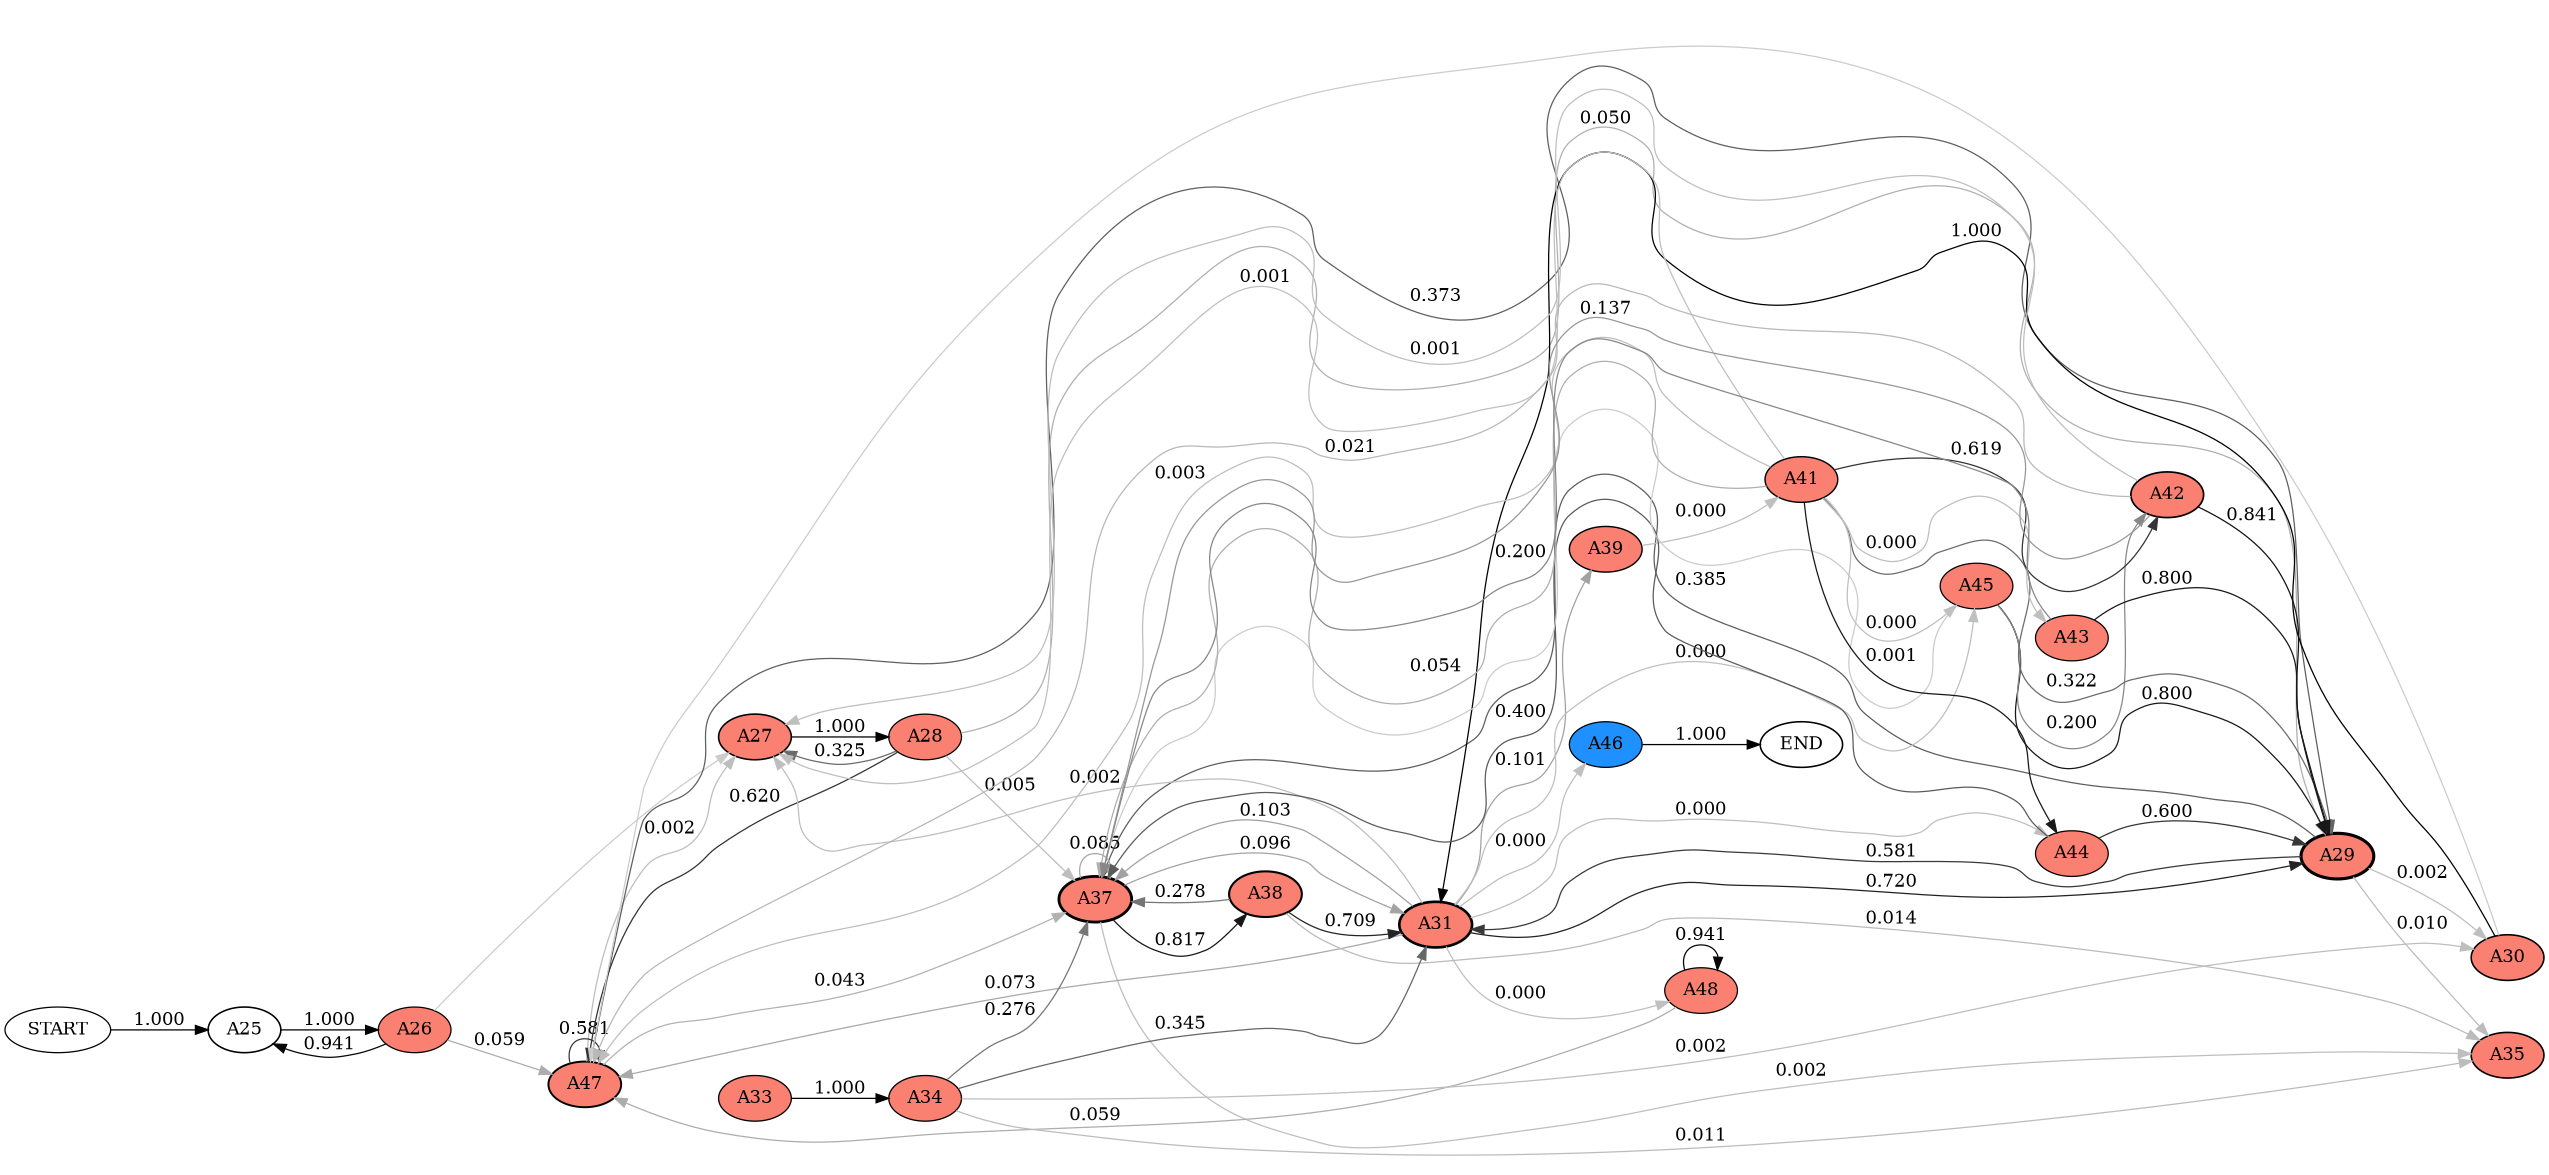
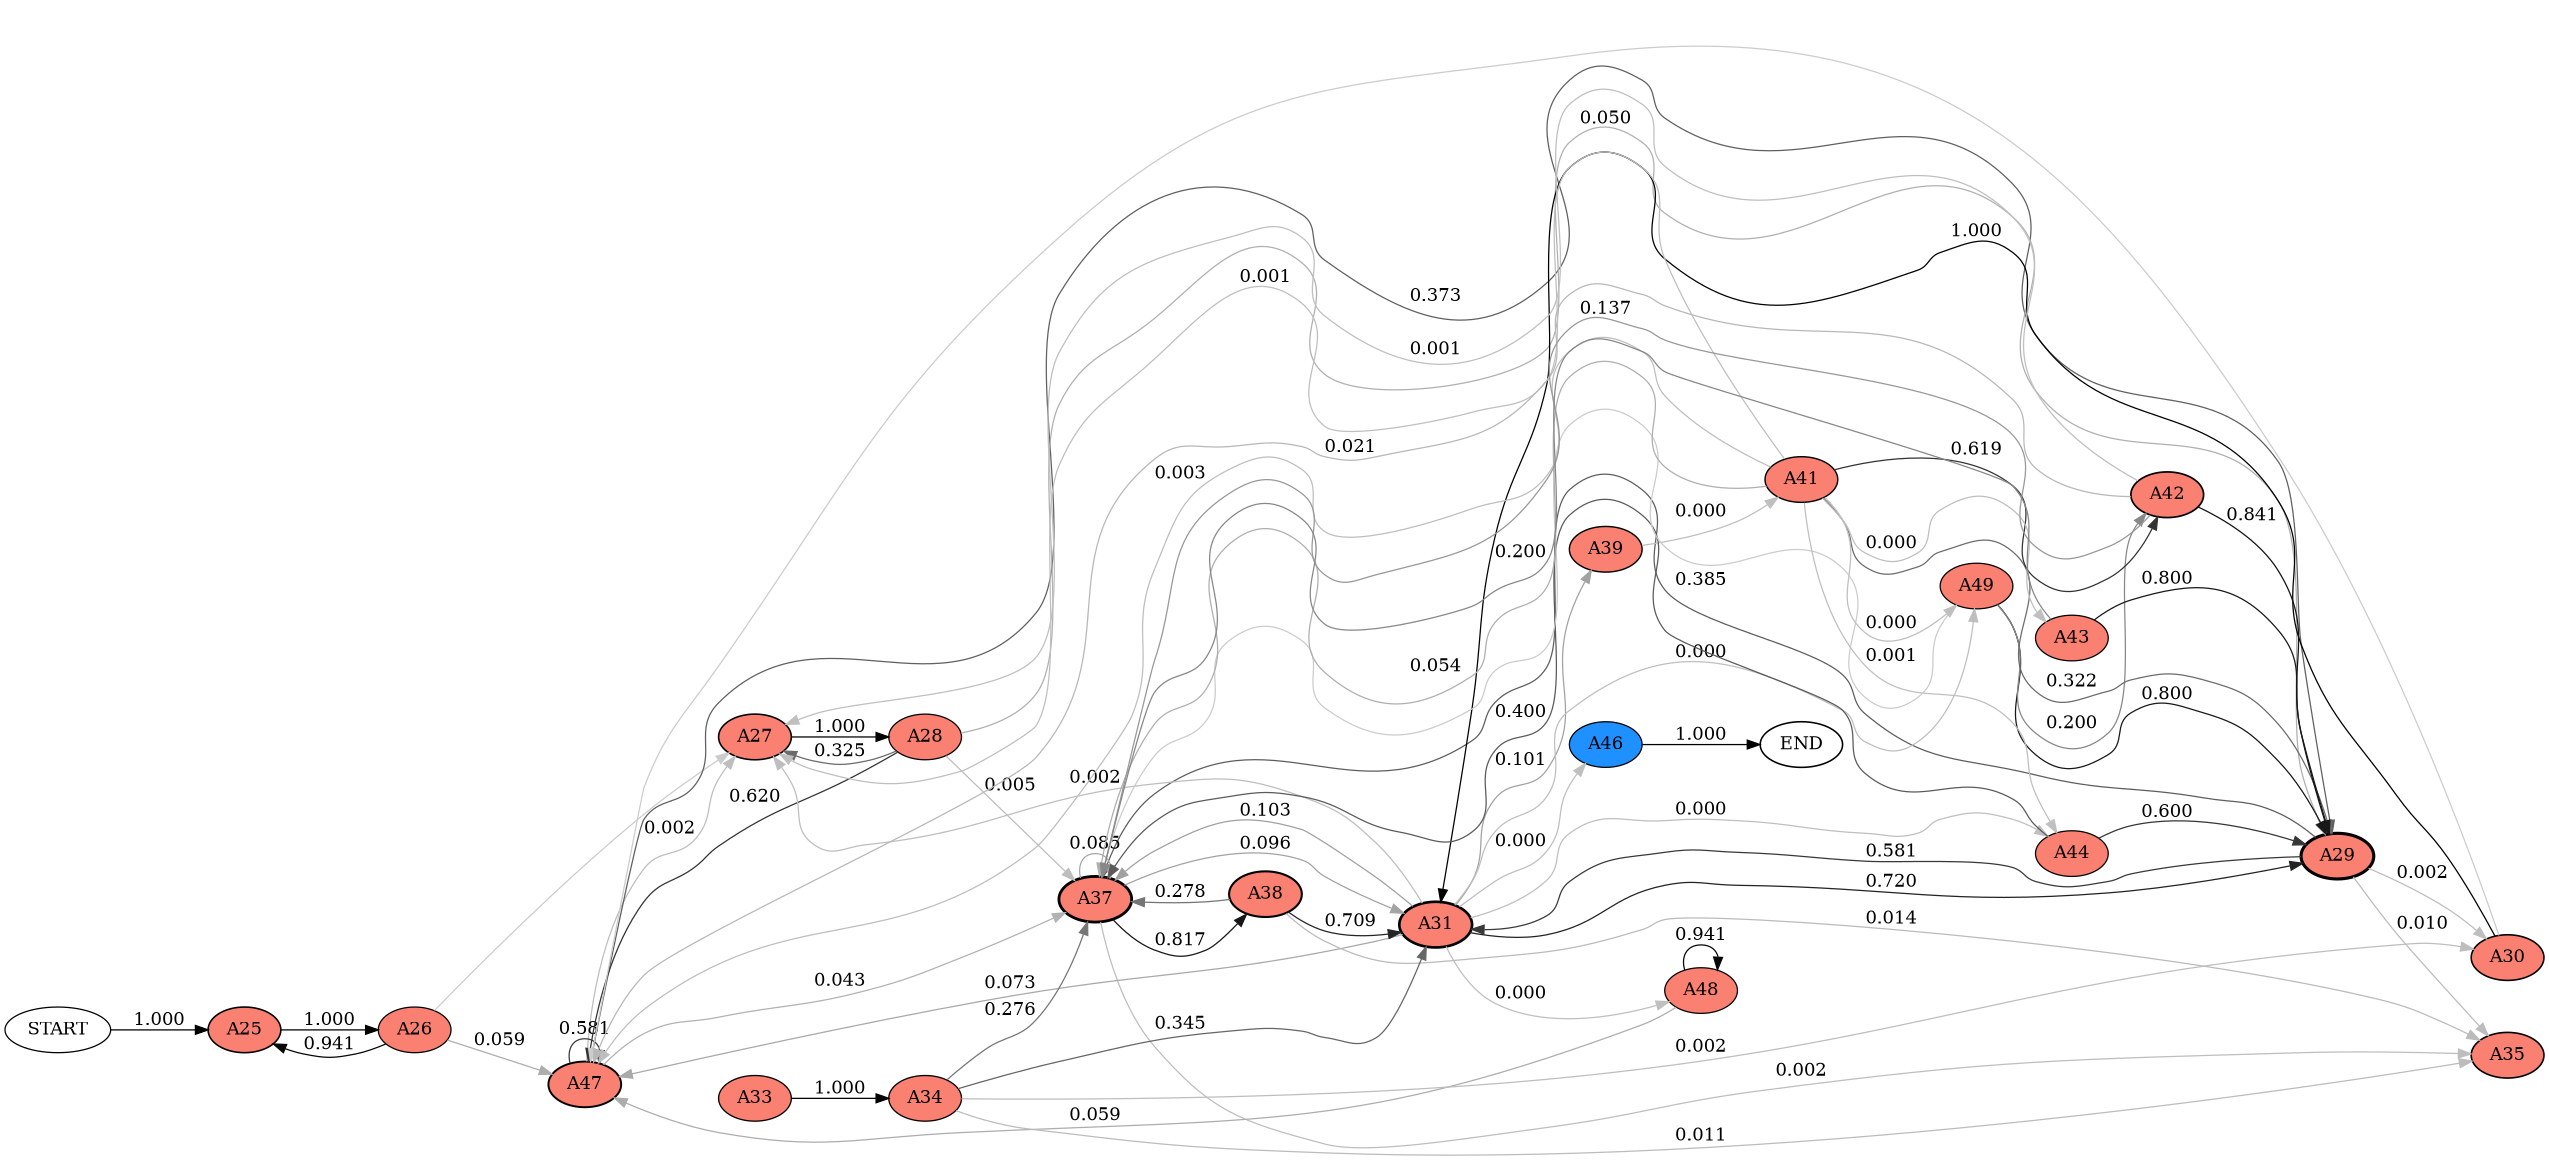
(1977, 586) -> (1977, 586)
(1905, 690) -> (1905, 690)
(244, 1030) -> (244, 1030)
